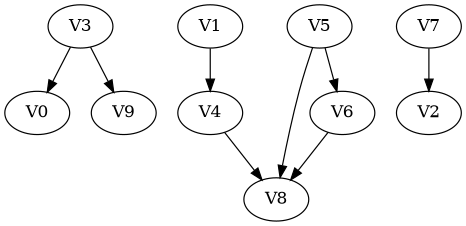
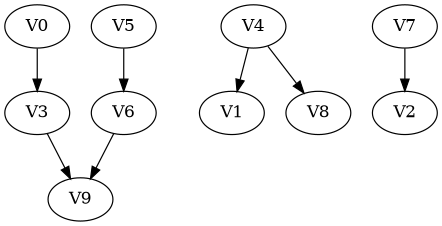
(62, 64) -> (37, 64)
(210, 64) -> (244, 64)
(295, 106) -> none
(313, 151) -> (105, 151)
